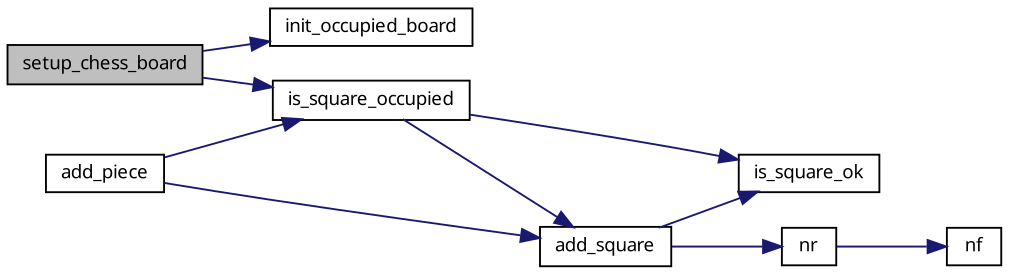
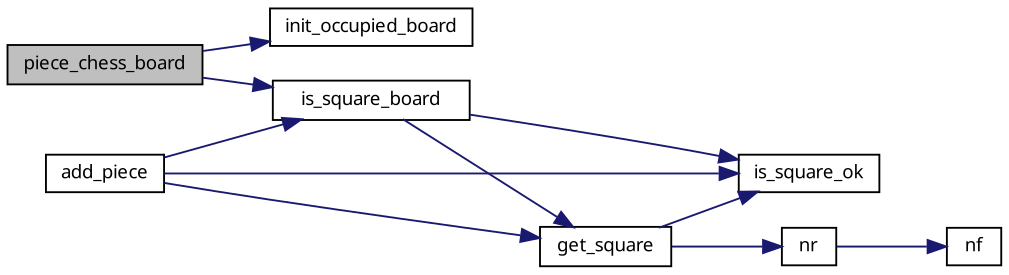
(105, 65) -> (105, 65)
(371, 100) -> (371, 100)
none -> (441, 173)
(606, 247) -> (606, 247)
